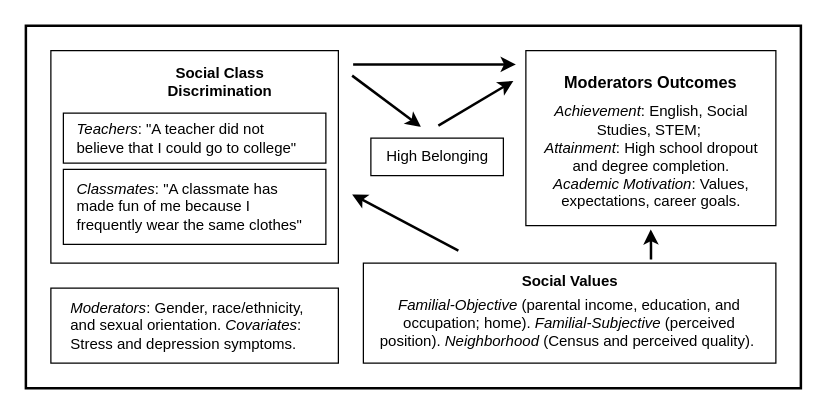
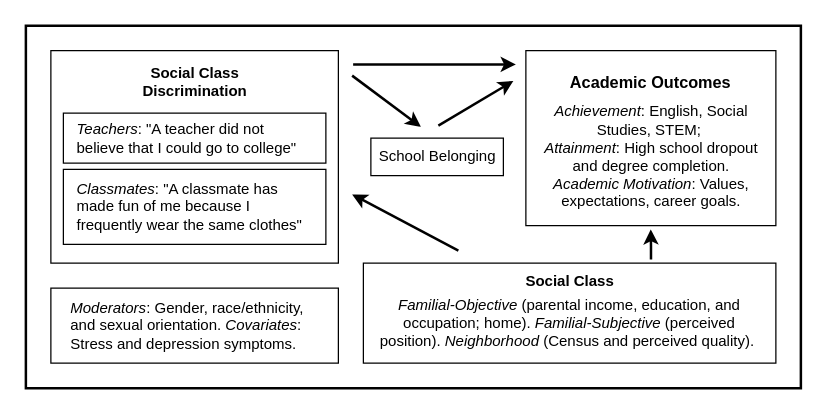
(219, 82) -> (194, 82)
(651, 82) -> (651, 82)
(438, 157) -> (438, 157)
(570, 282) -> (570, 282)
